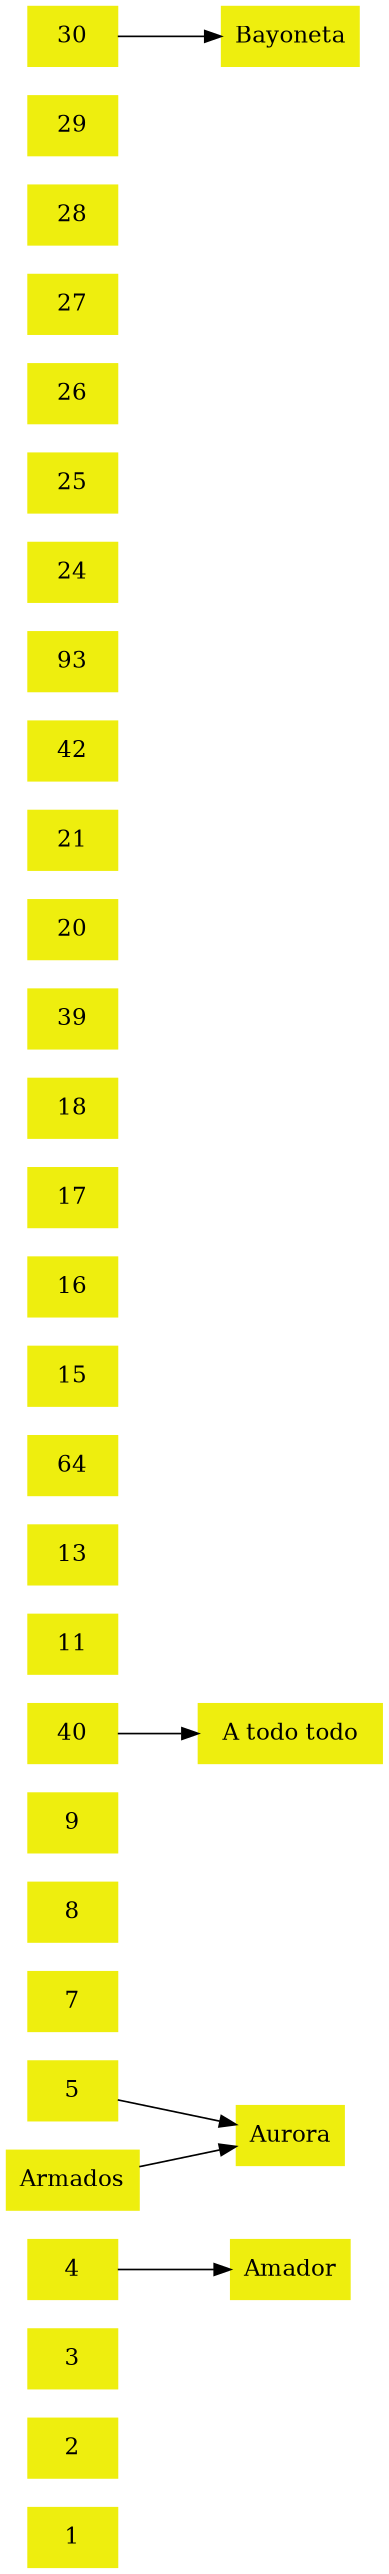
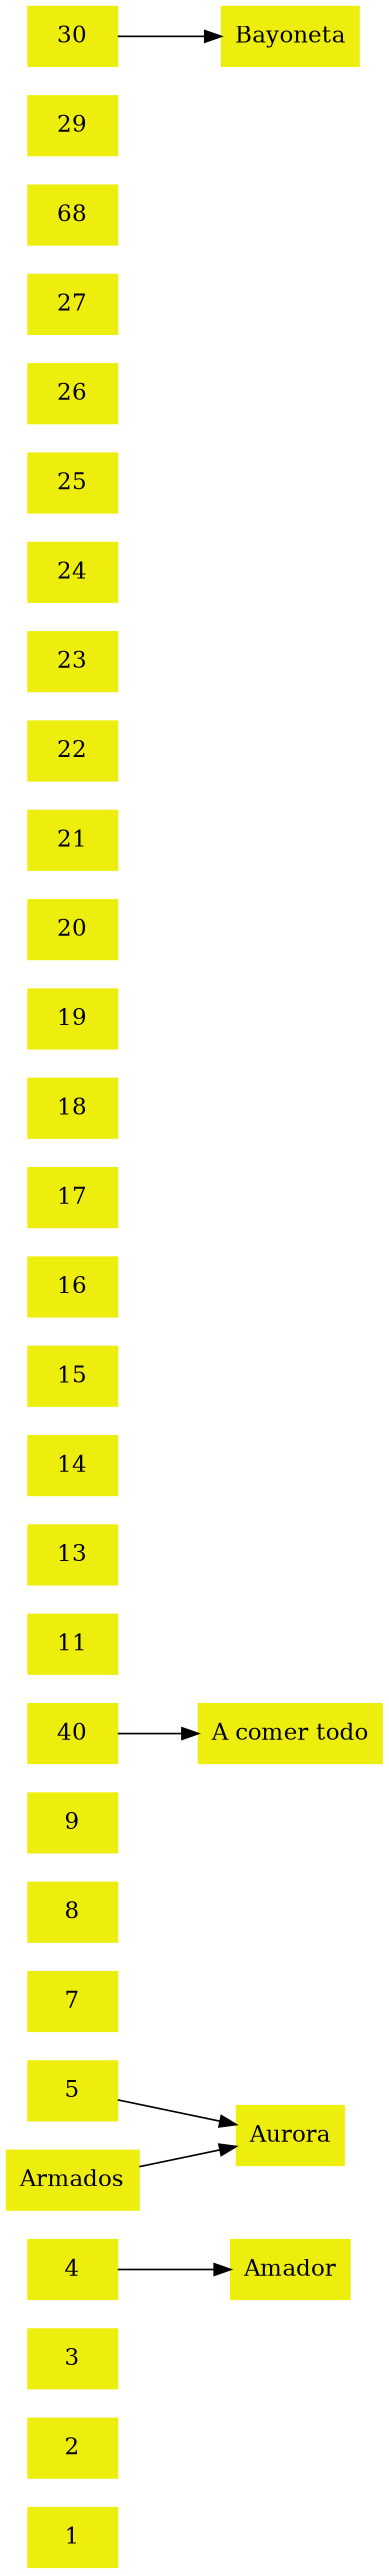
(73, 215) -> (73, 215)
(73, 662) -> (73, 662)
(73, 751) -> (73, 751)
(73, 1019) -> (73, 1019)
(73, 1466) -> (73, 1466)
(290, 1734) -> (290, 1734)
